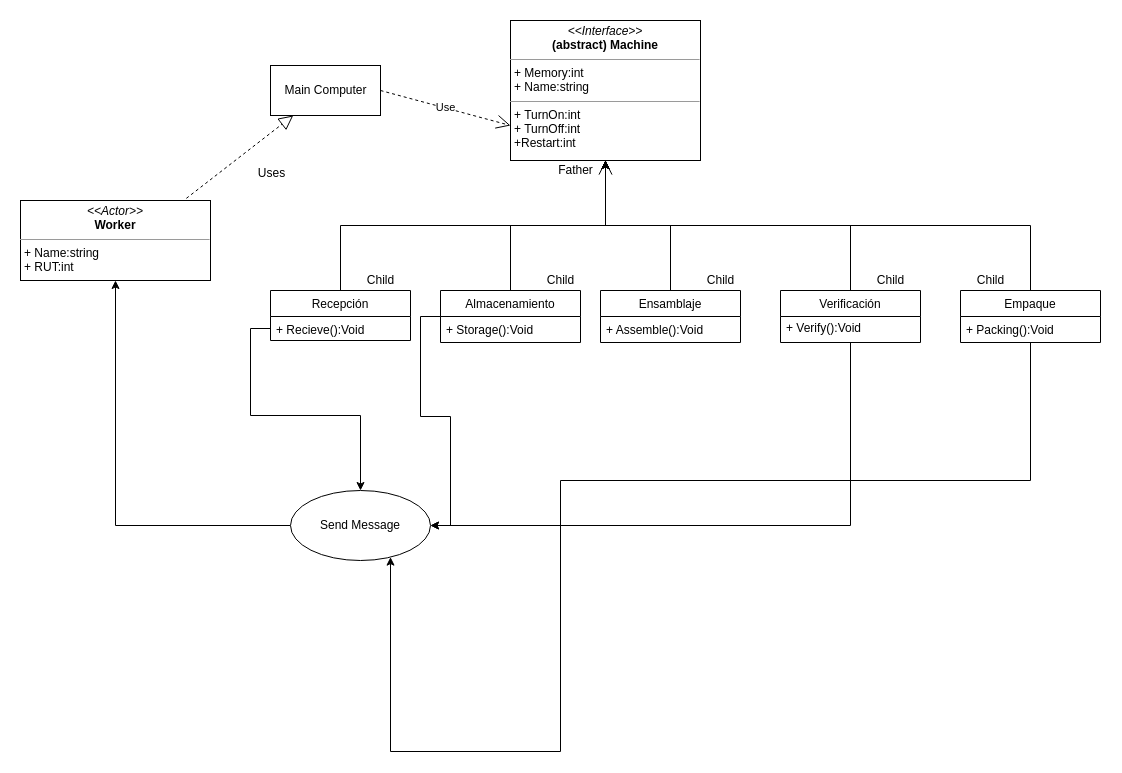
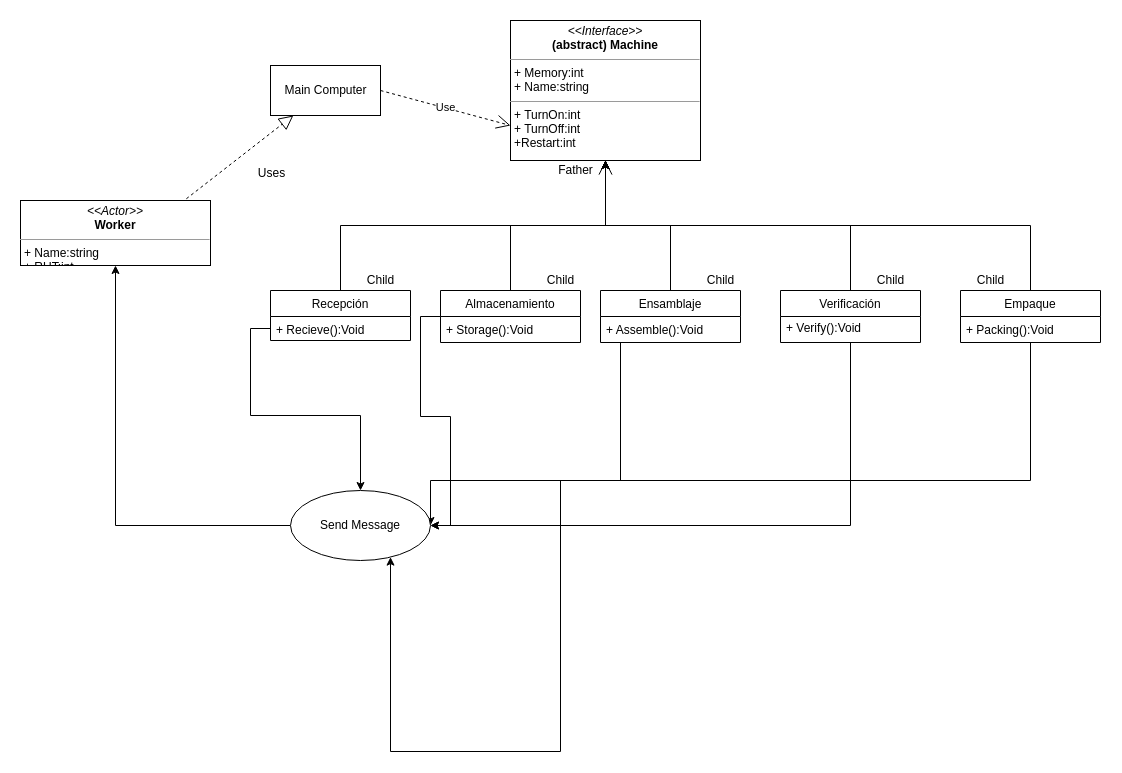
(116, 241) -> (116, 233)
none -> (476, 481)
